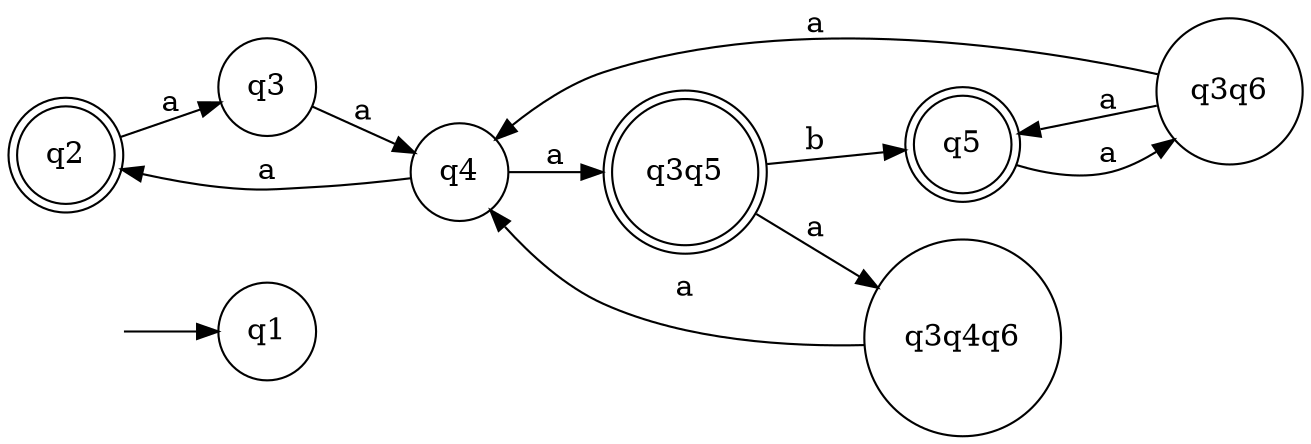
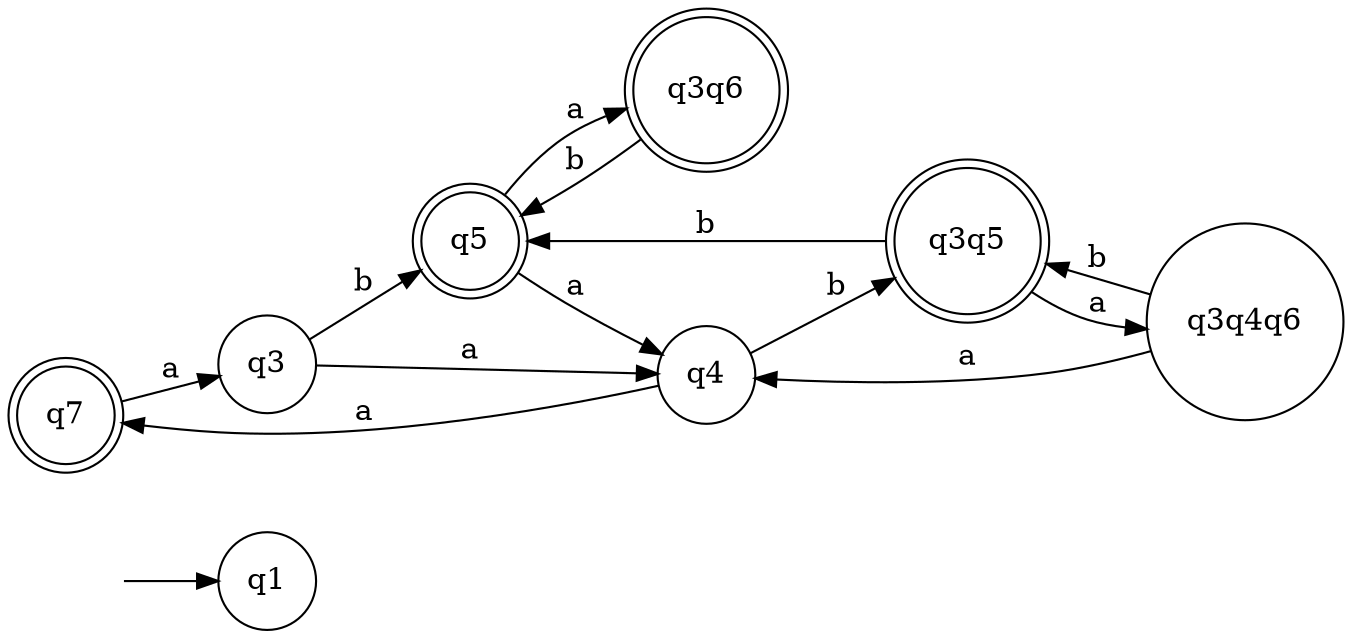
(827, 39) -> (579, 311)
(1230, 91) -> (706, 90)
(1109, 101) -> (576, 161)
(66, 155) -> (66, 415)
(556, 156) -> (837, 287)
none -> (1109, 282)
none -> (356, 311)
